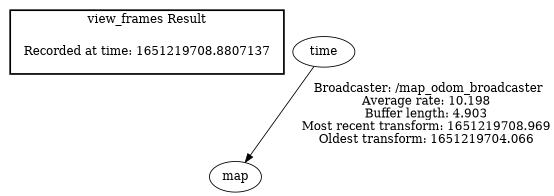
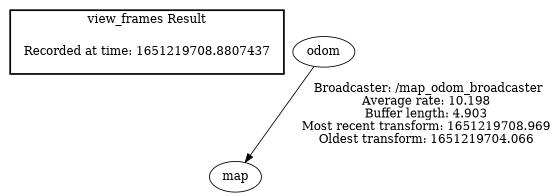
(147, 52) -> (147, 52)
(324, 52) -> (324, 52)
